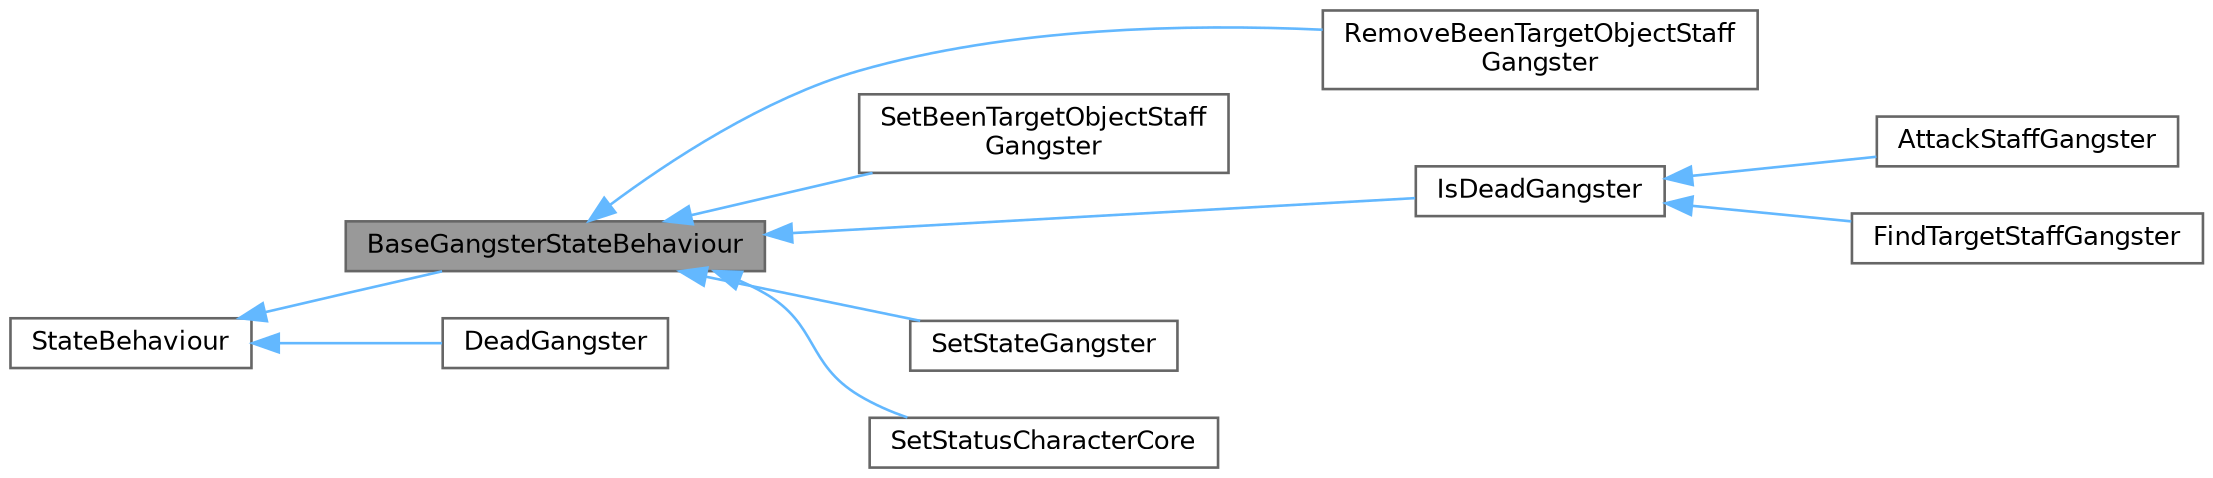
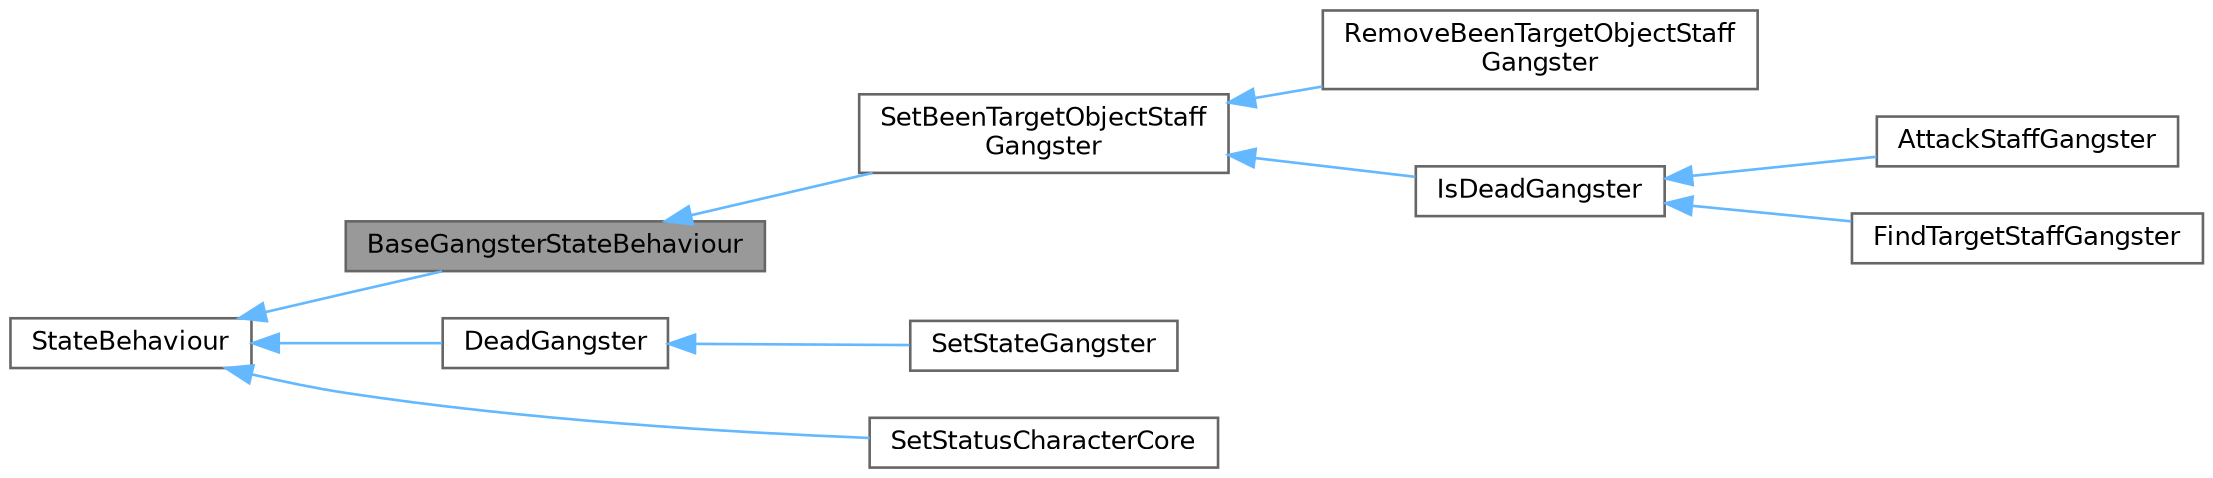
(948, 50) -> (1289, 92)
(1104, 216) -> (1335, 167)
(813, 299) -> (803, 344)
(819, 355) -> (559, 418)
